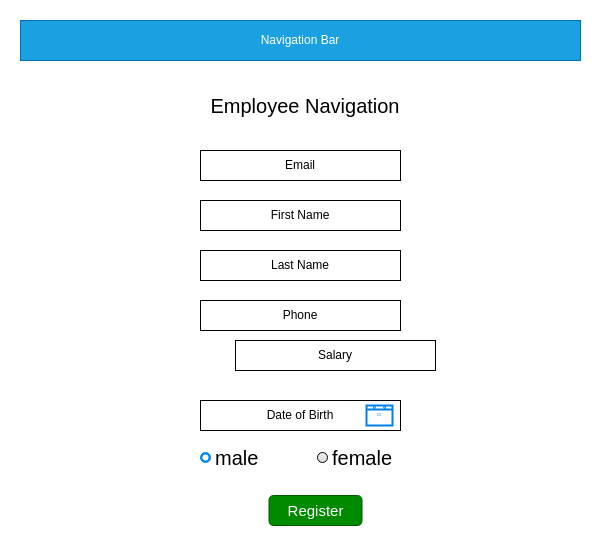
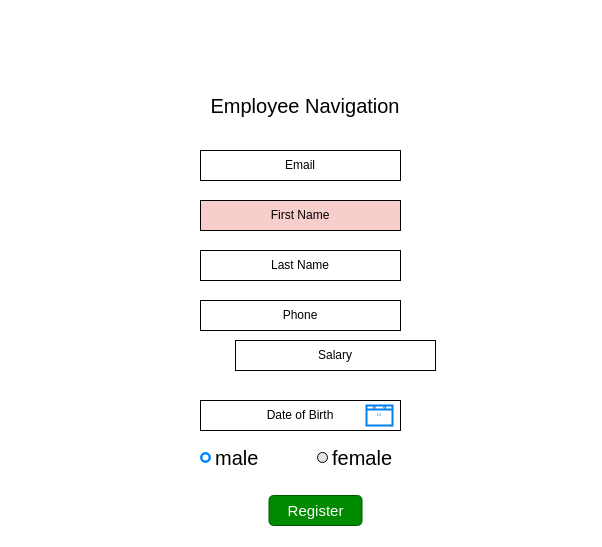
(301, 41) -> none
(301, 216) -> (301, 216)
